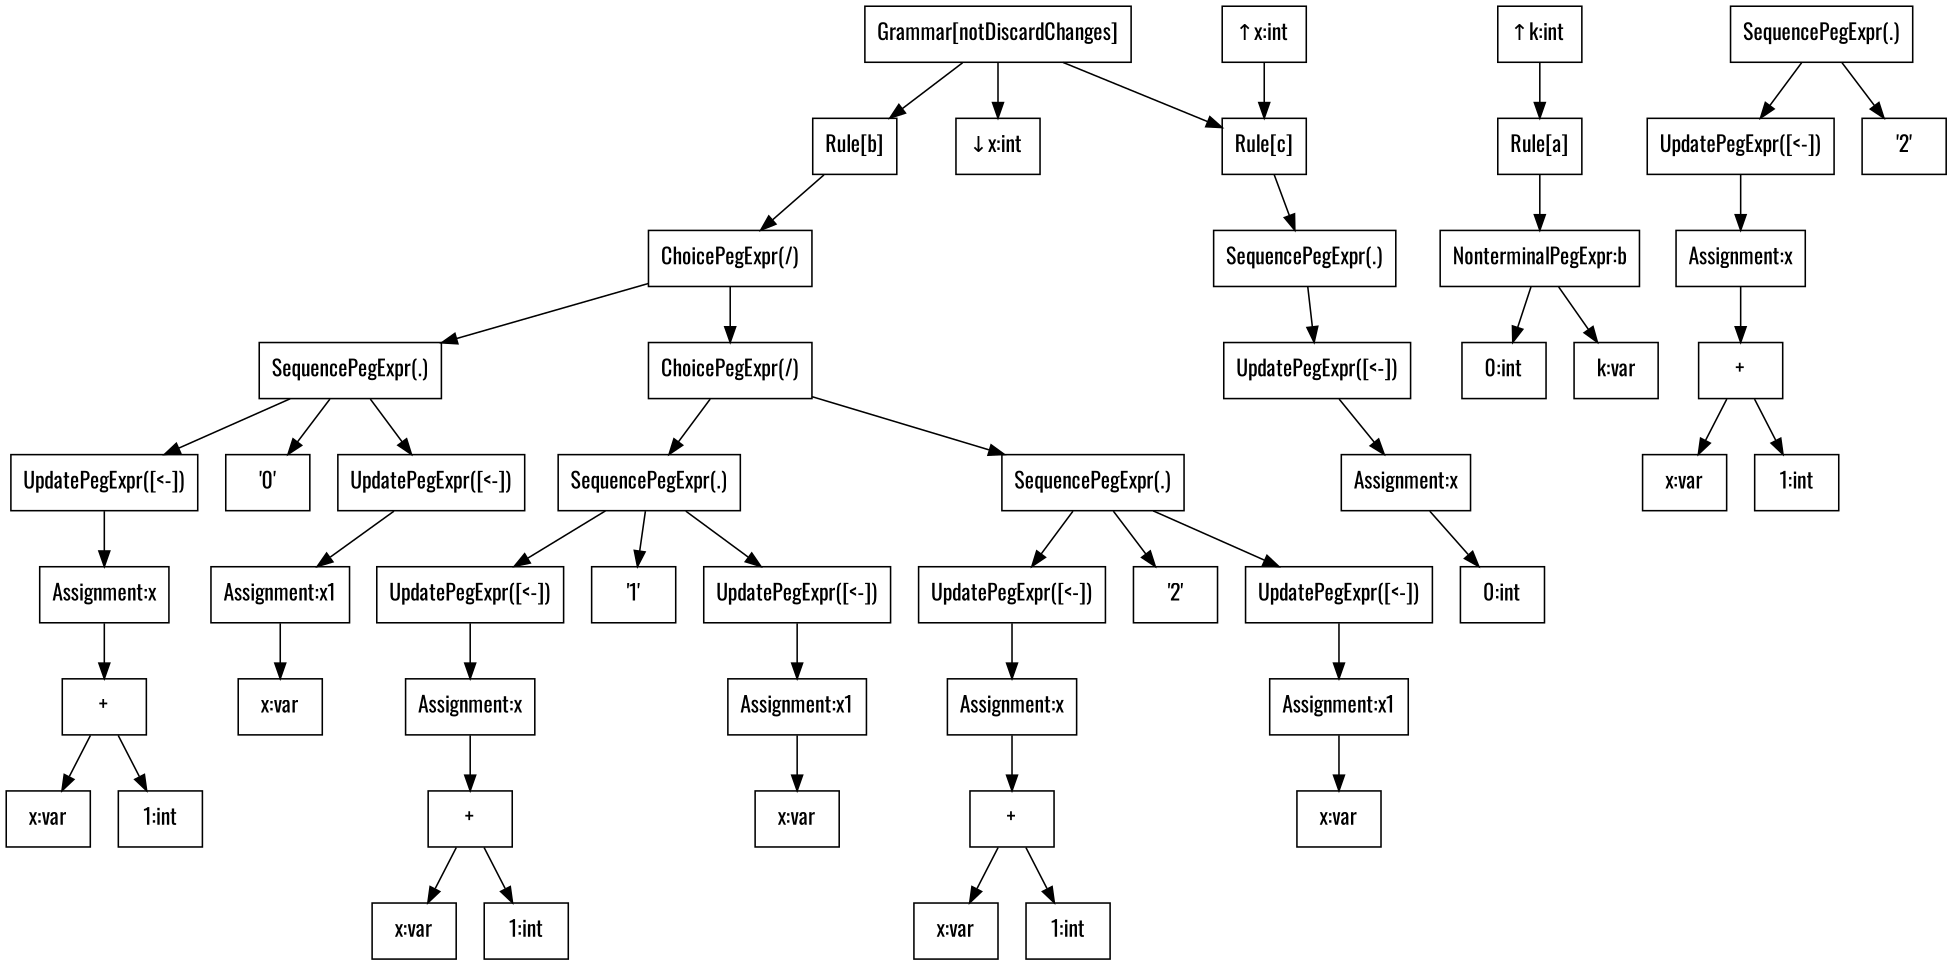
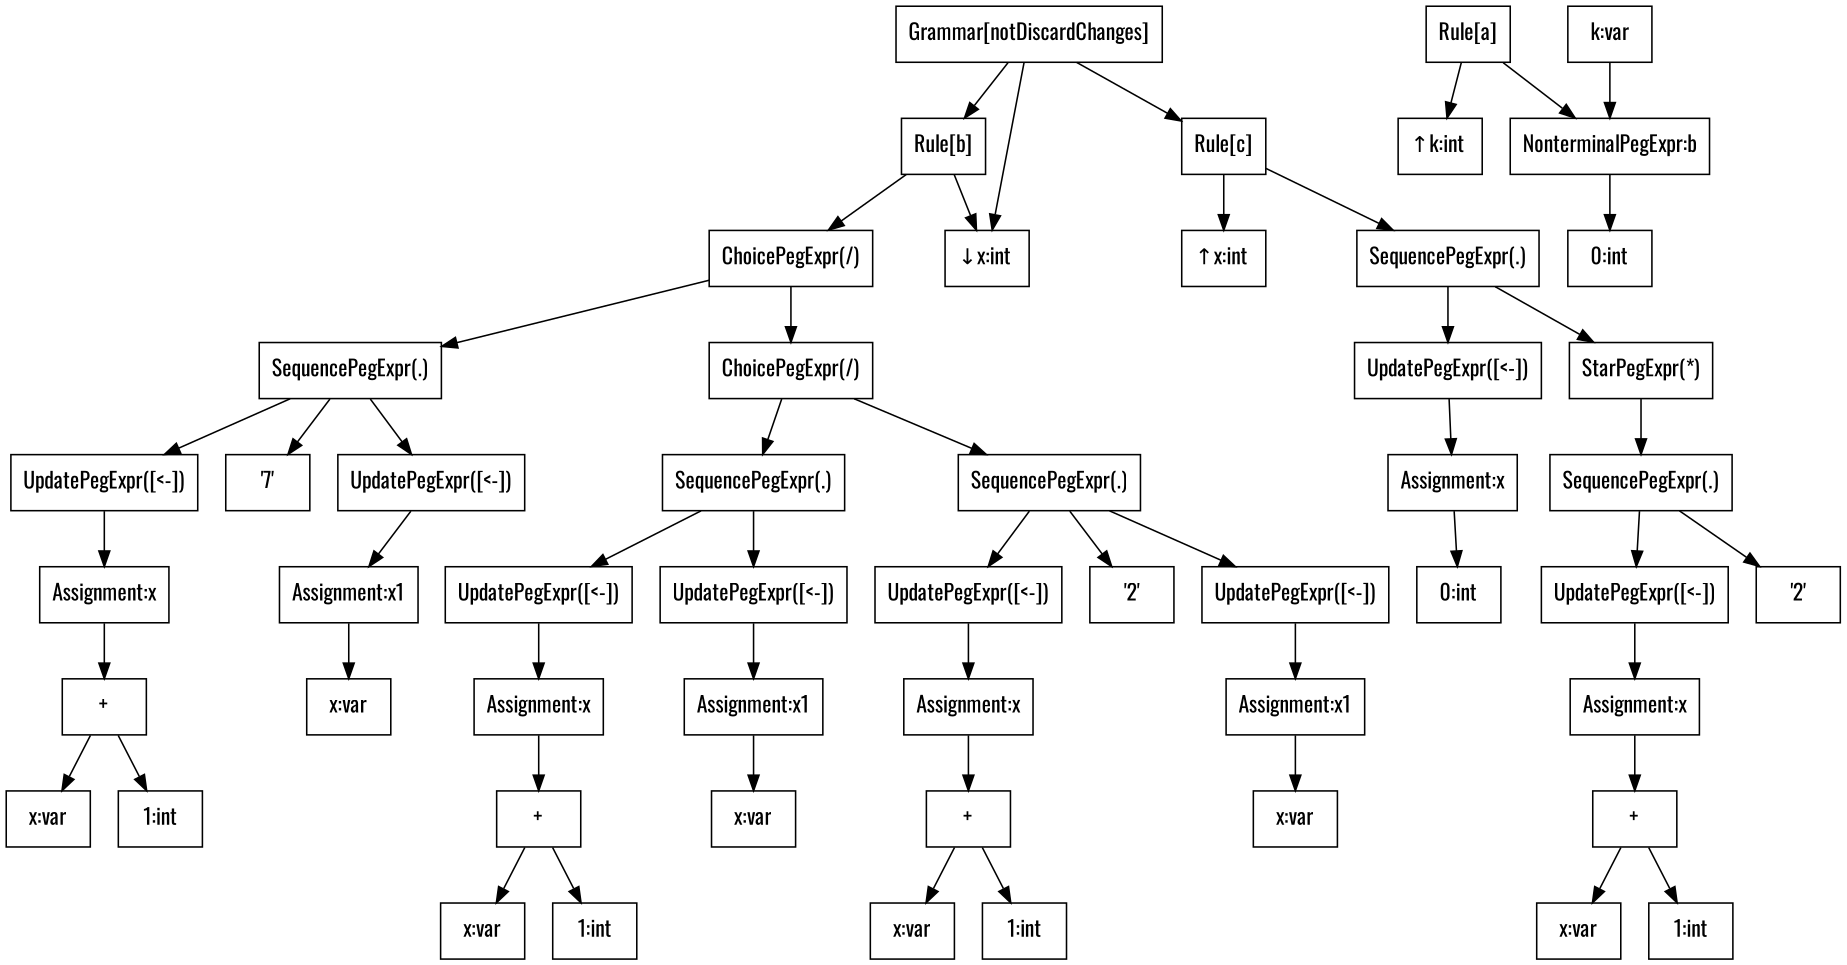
(1264, 83) -> (1224, 195)
(1540, 83) -> (1456, 83)
none -> (962, 195)
(1574, 308) -> (1610, 83)
none -> (1641, 371)
(268, 483) -> (268, 483)
(634, 595) -> none
